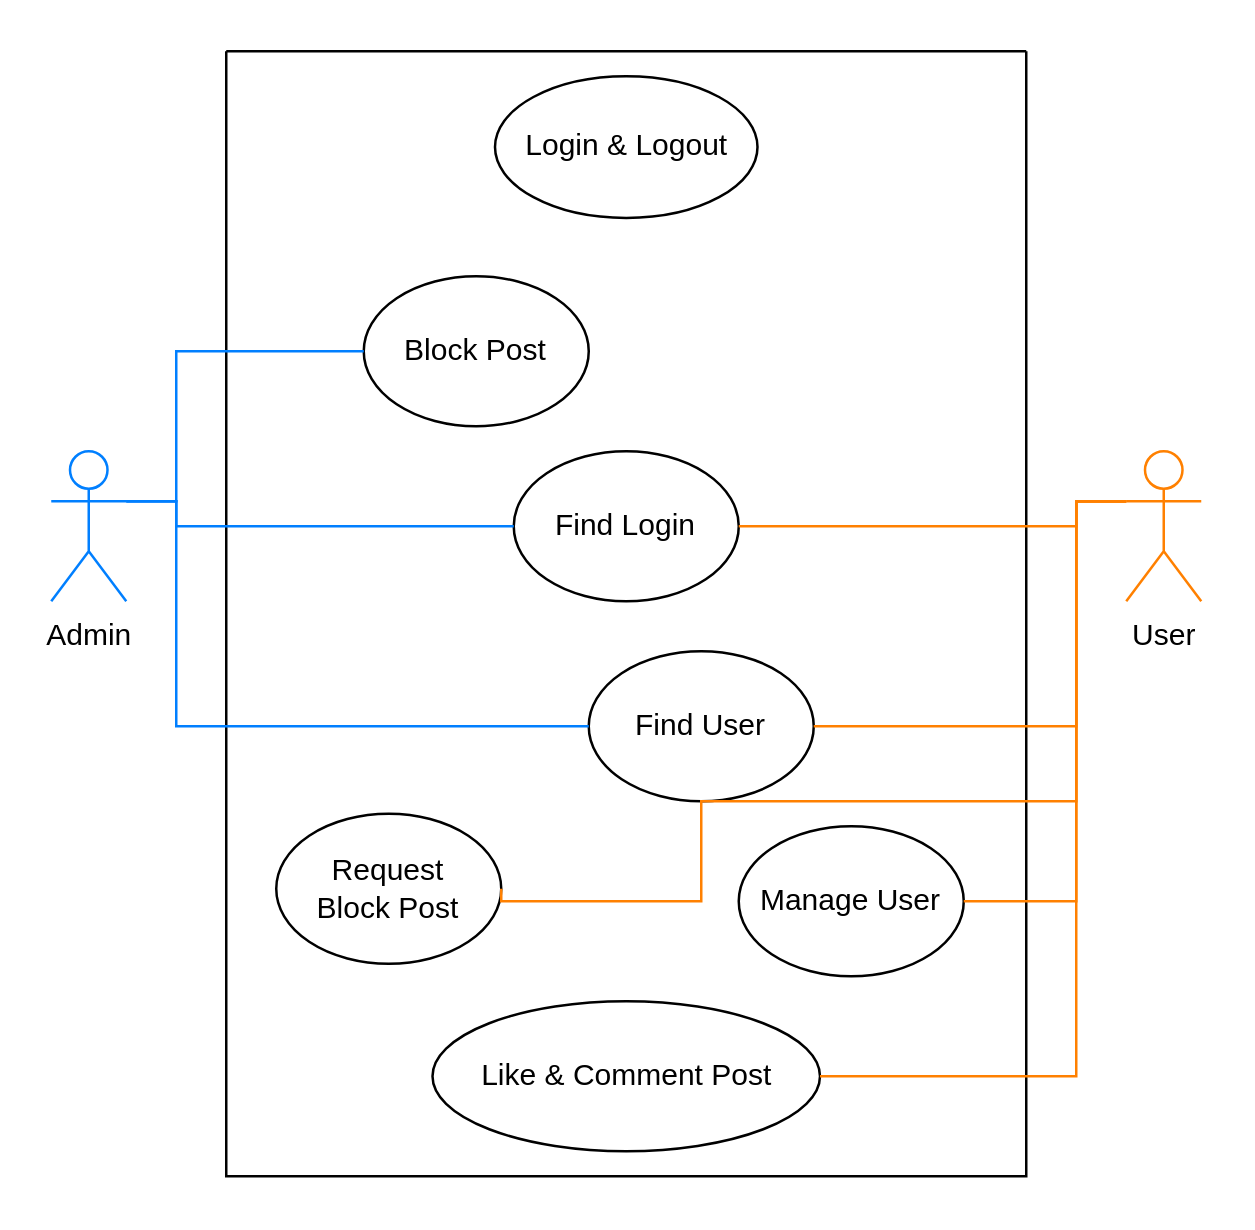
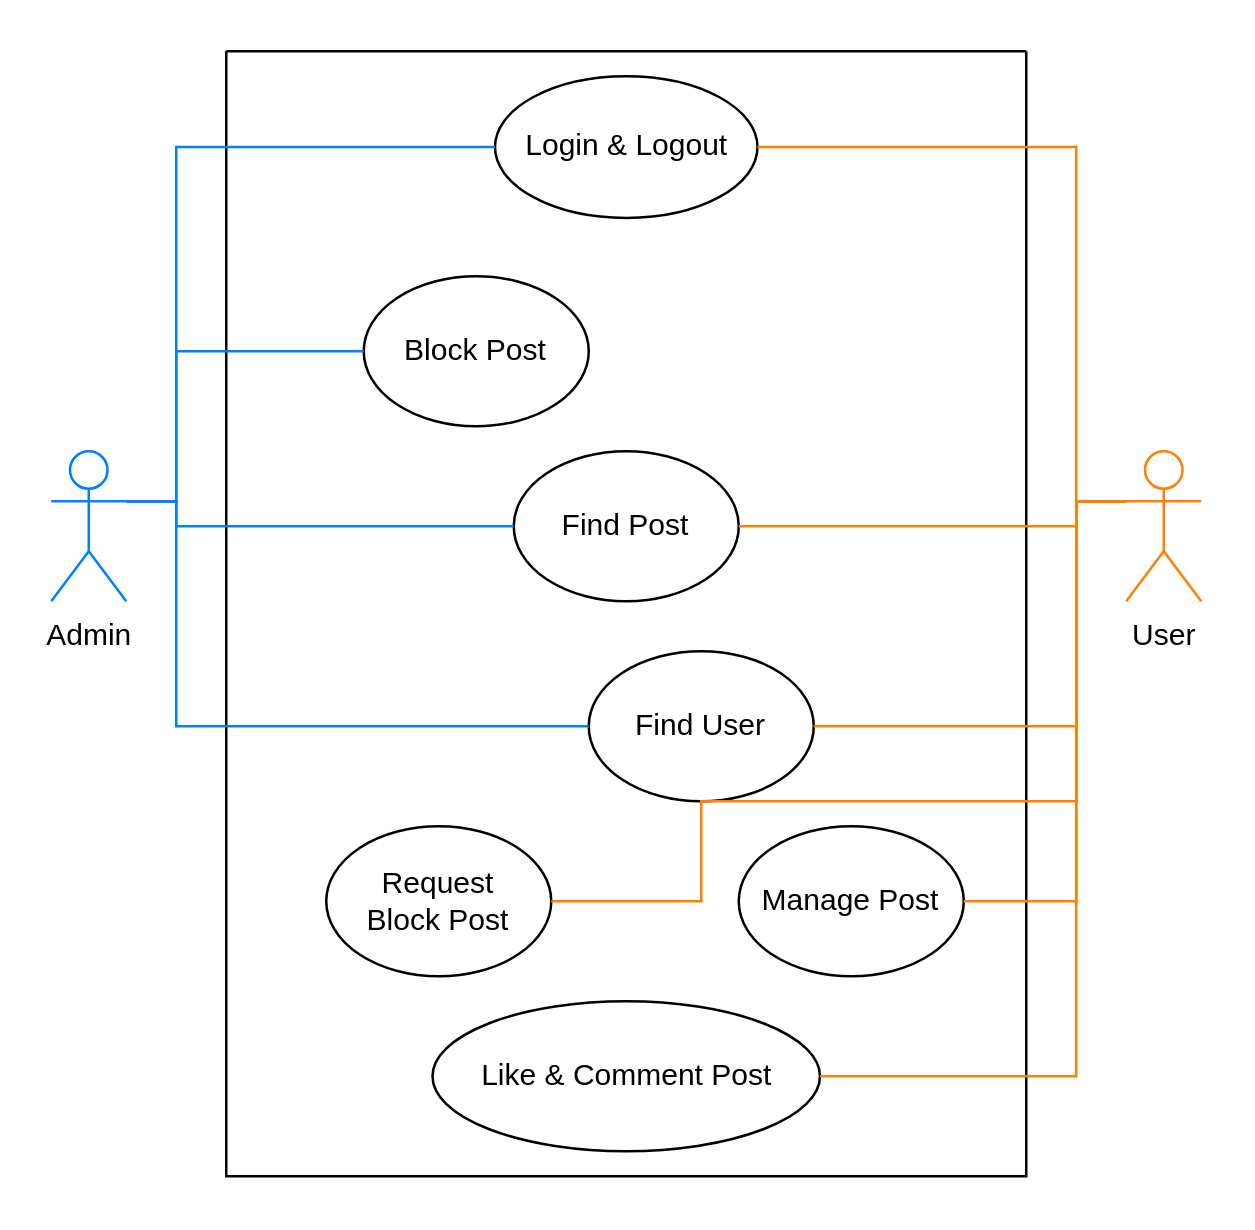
none -> (363, 147)
none -> (1076, 299)
(626, 526) -> (626, 526)
(389, 889) -> (439, 901)
(851, 901) -> (851, 901)
